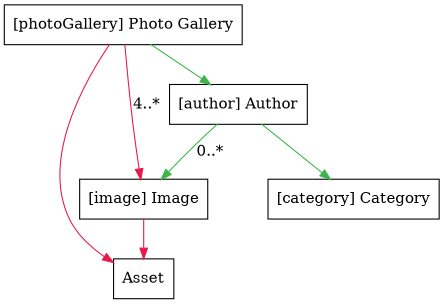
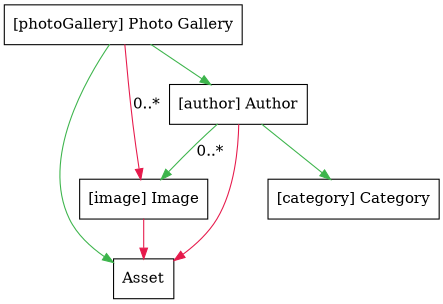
(146, 104) -> (146, 104)
(62, 153) -> (62, 153)
none -> (227, 197)
